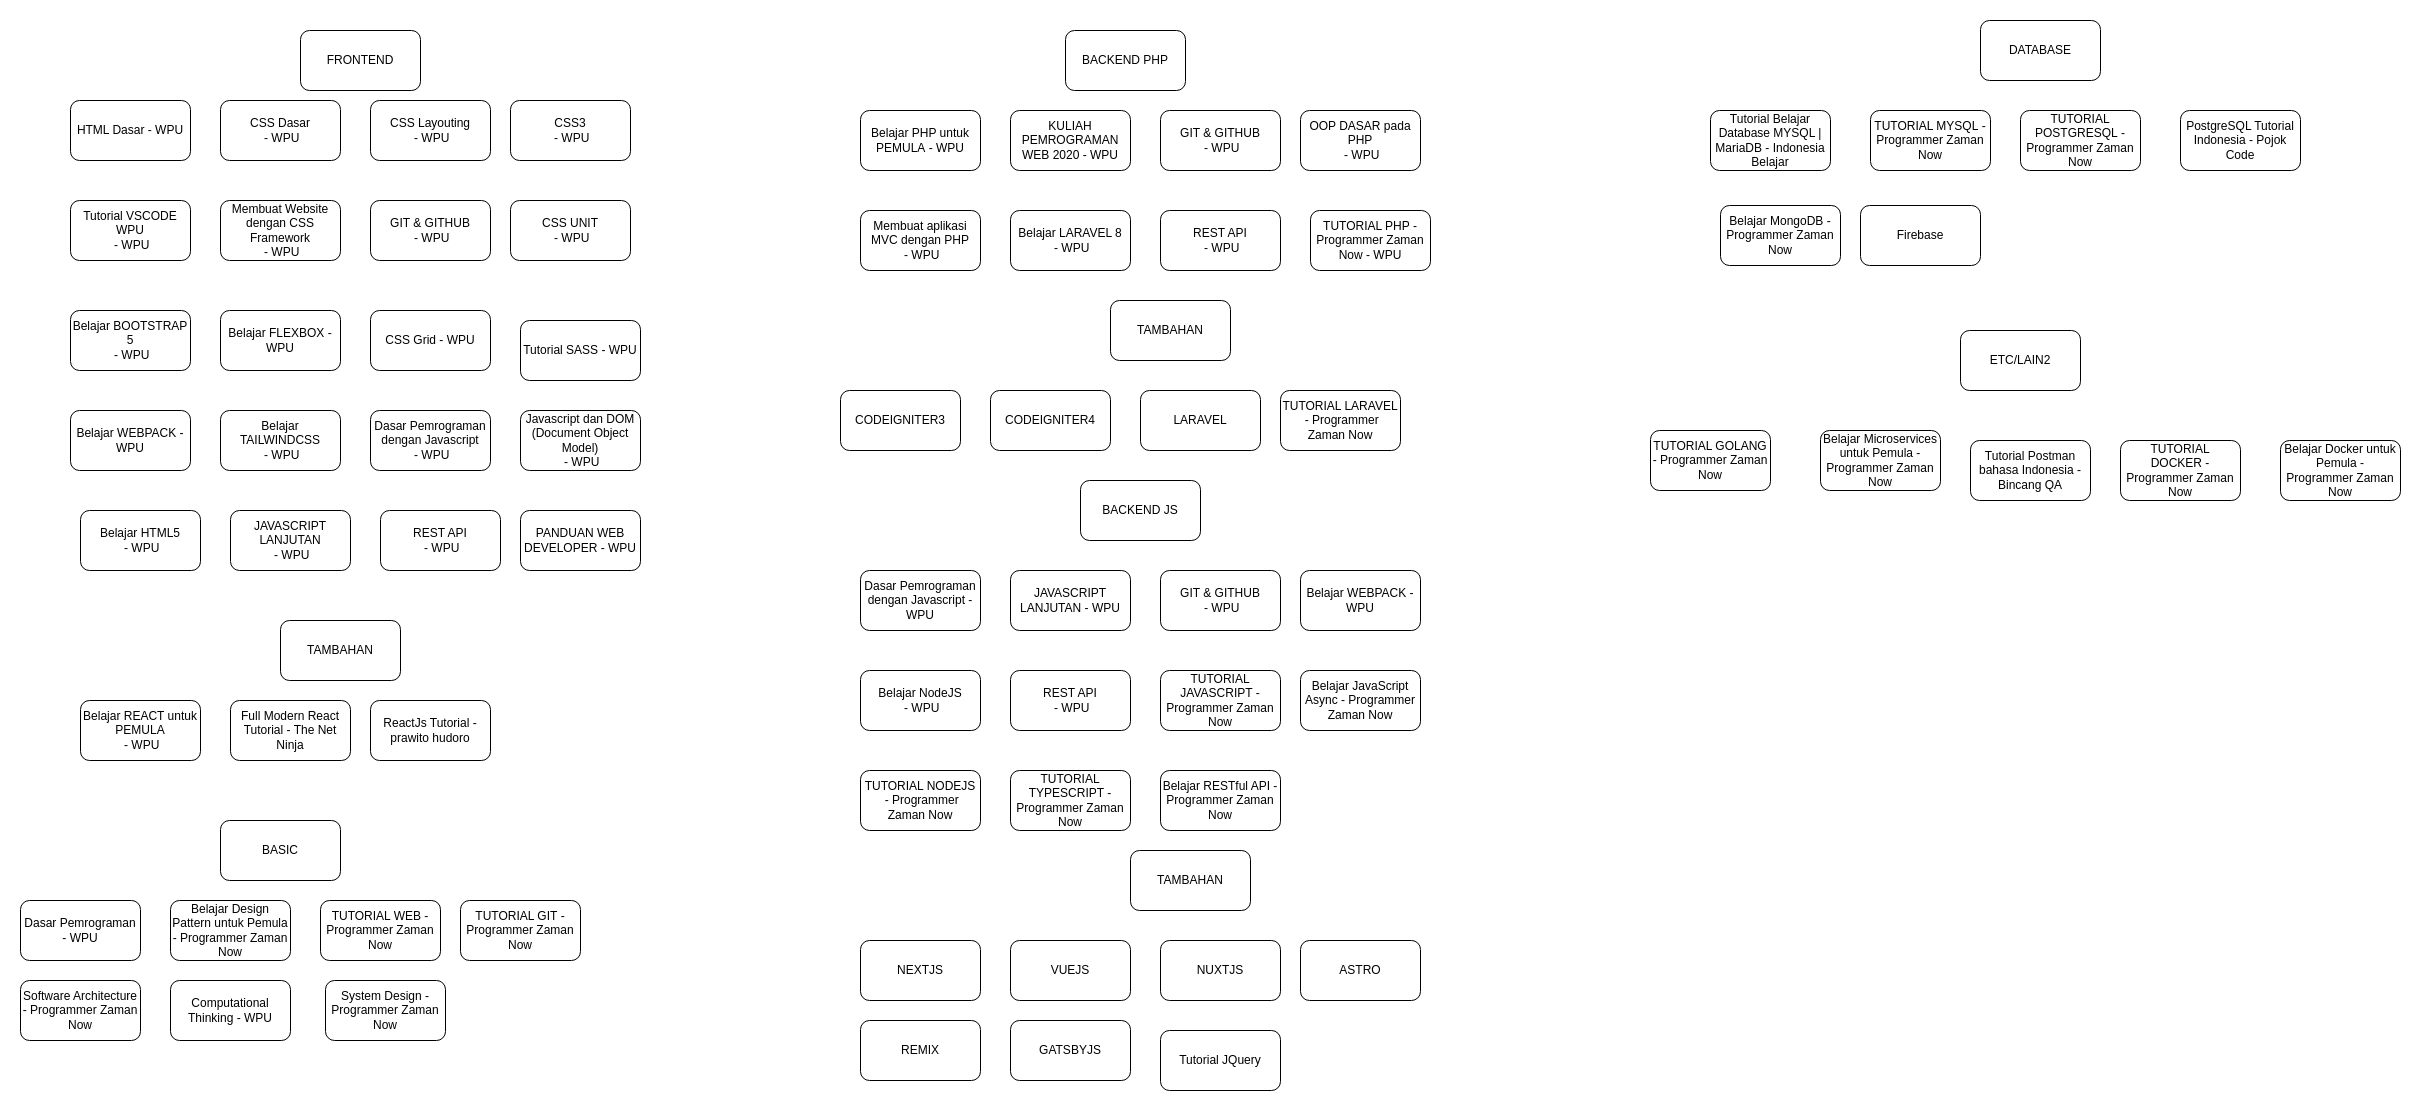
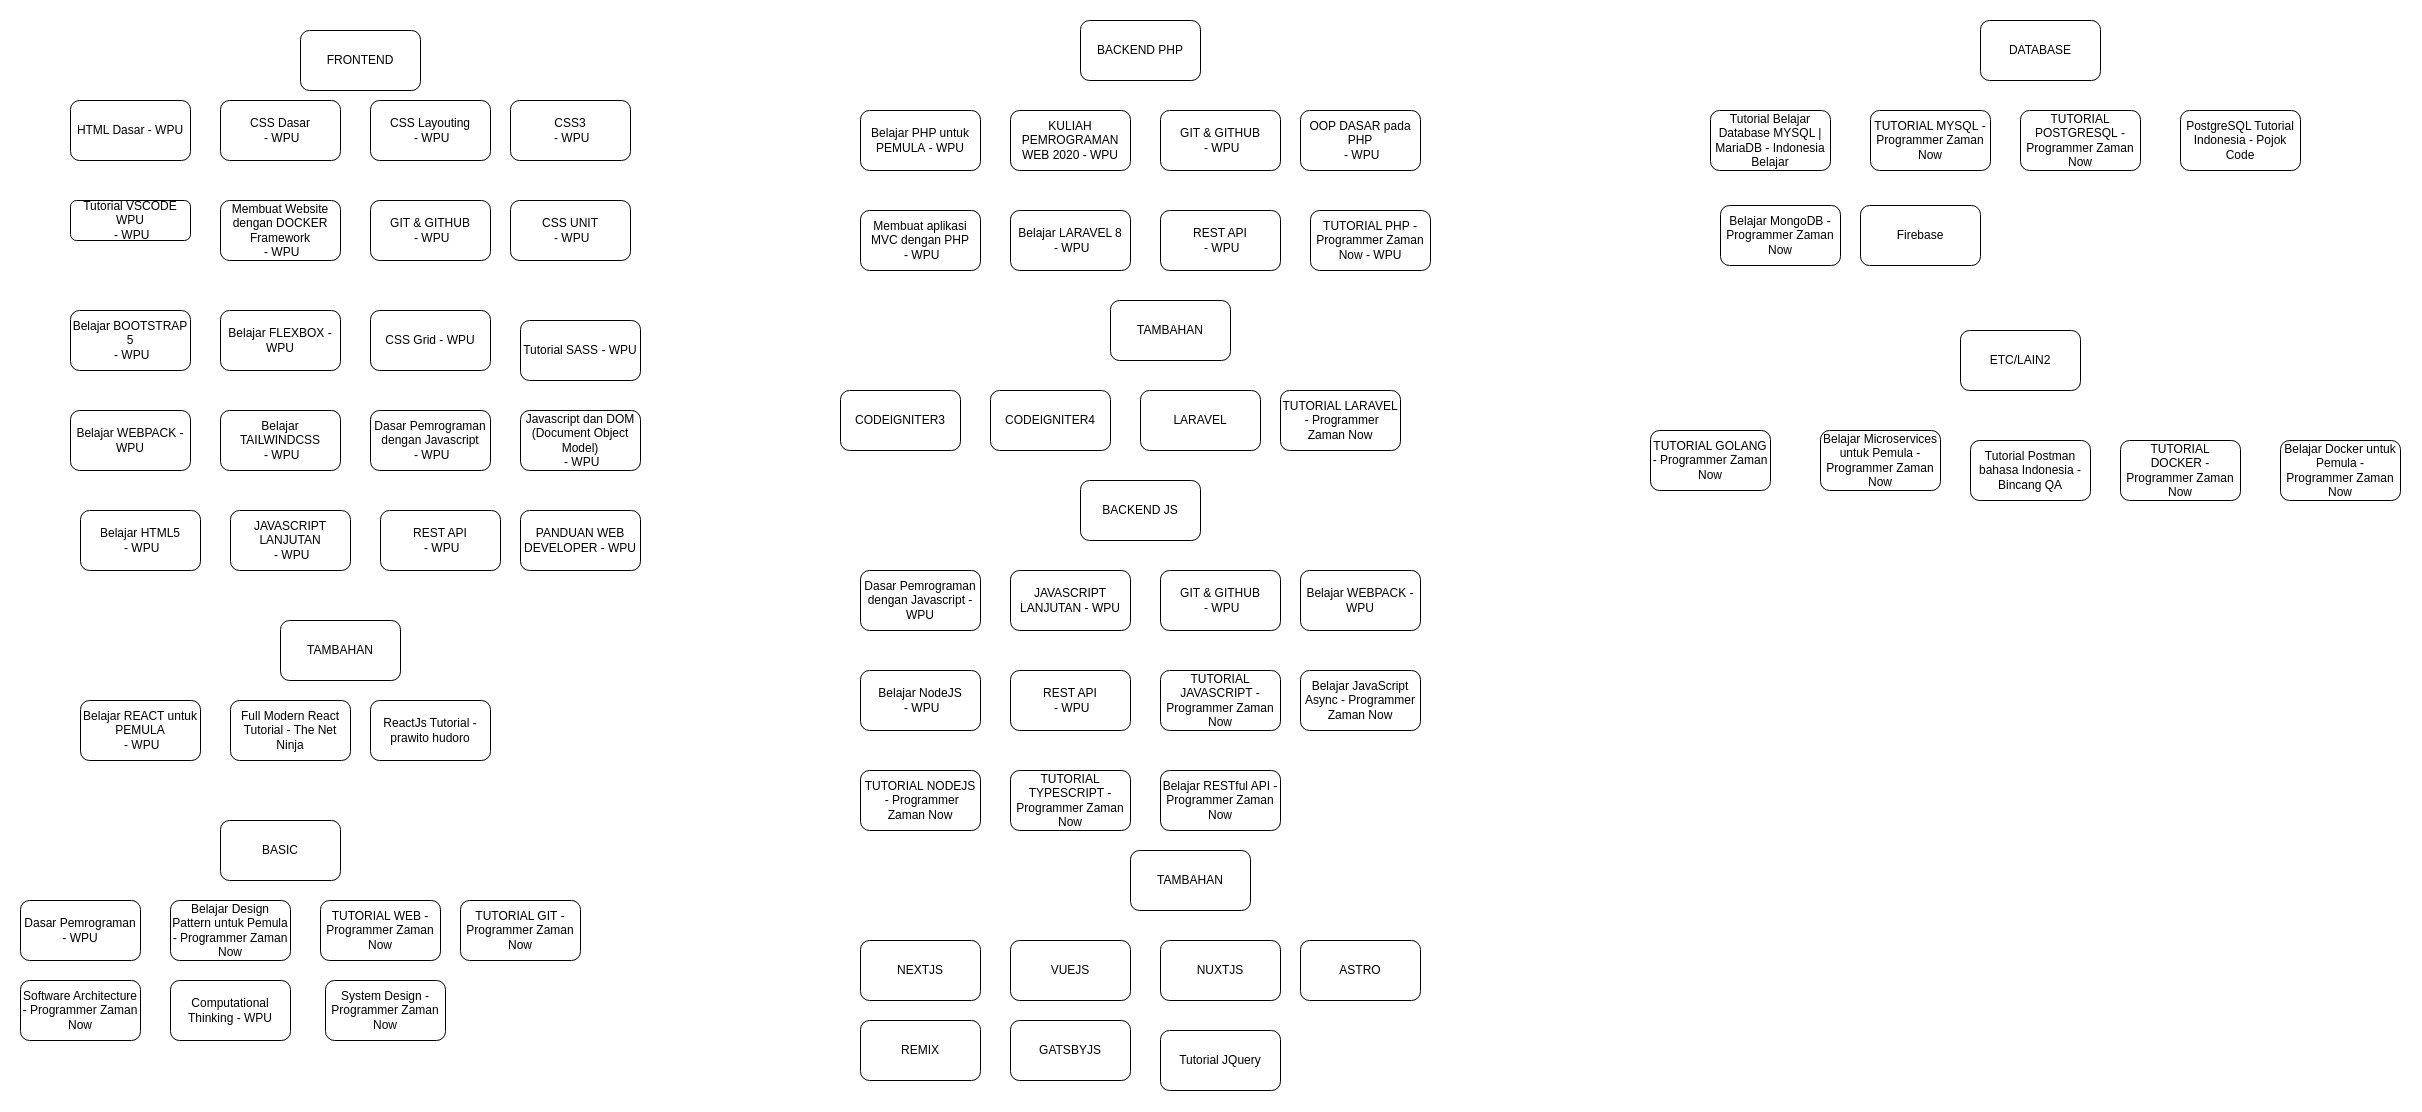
(1126, 61) -> (1141, 51)
(131, 231) -> (131, 221)
(281, 231) -> (281, 231)
